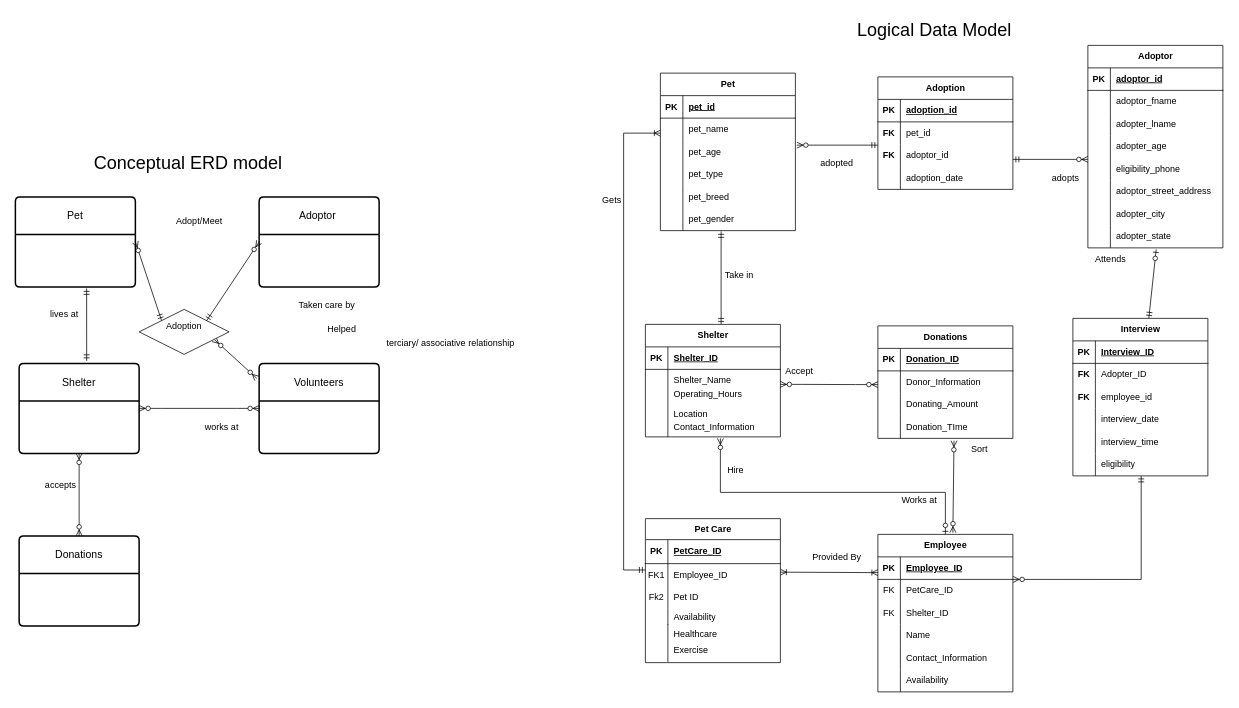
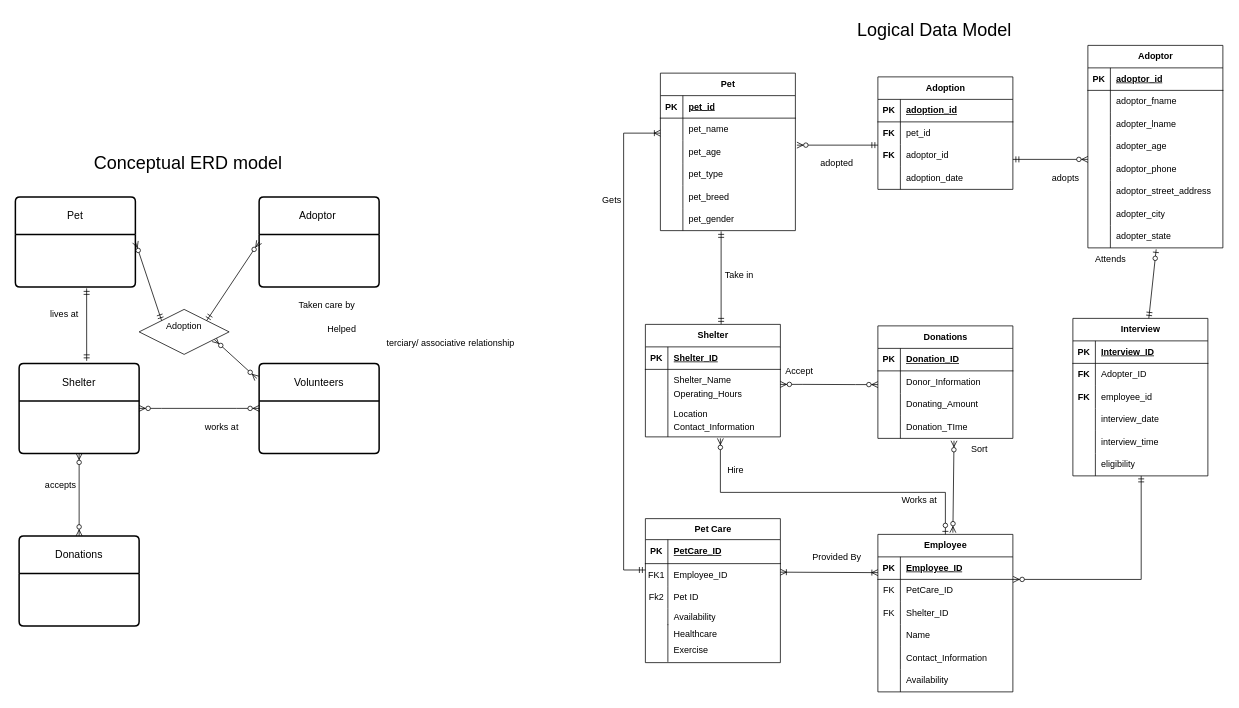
(1152, 169) -> (1149, 169)
(199, 227) -> none
